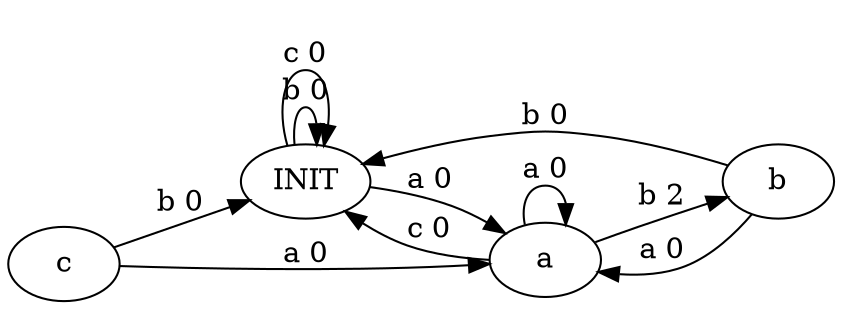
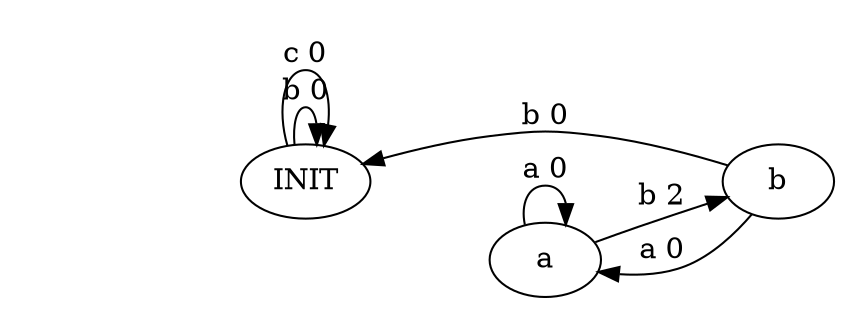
(430, 199) -> none
(423, 250) -> none
(64, 264) -> none
